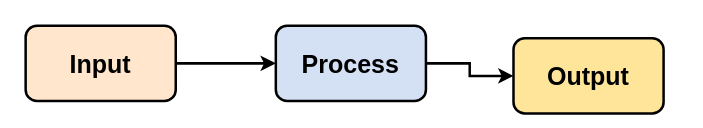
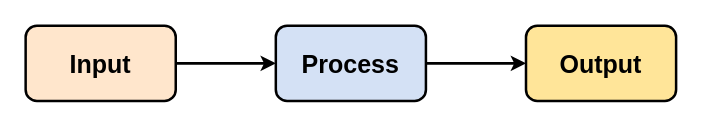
(588, 76) -> (601, 63)
